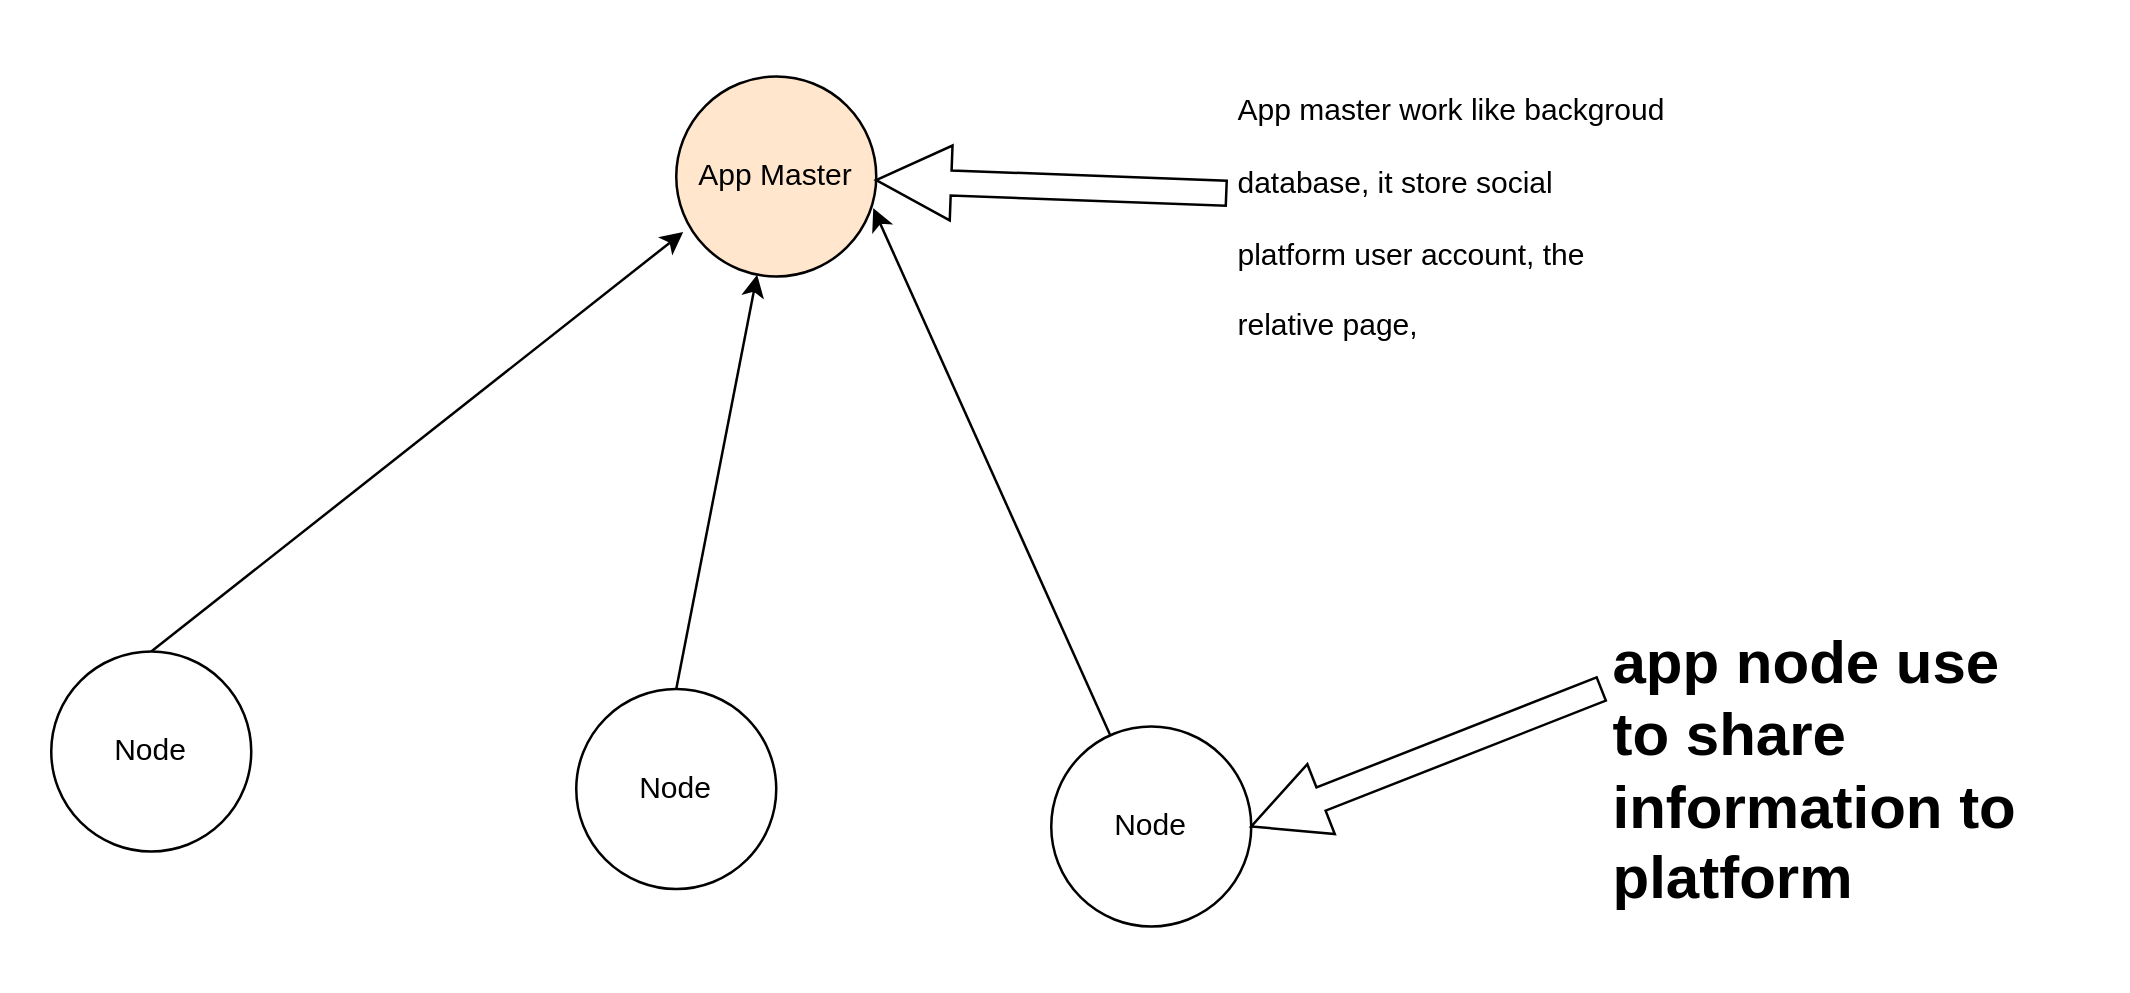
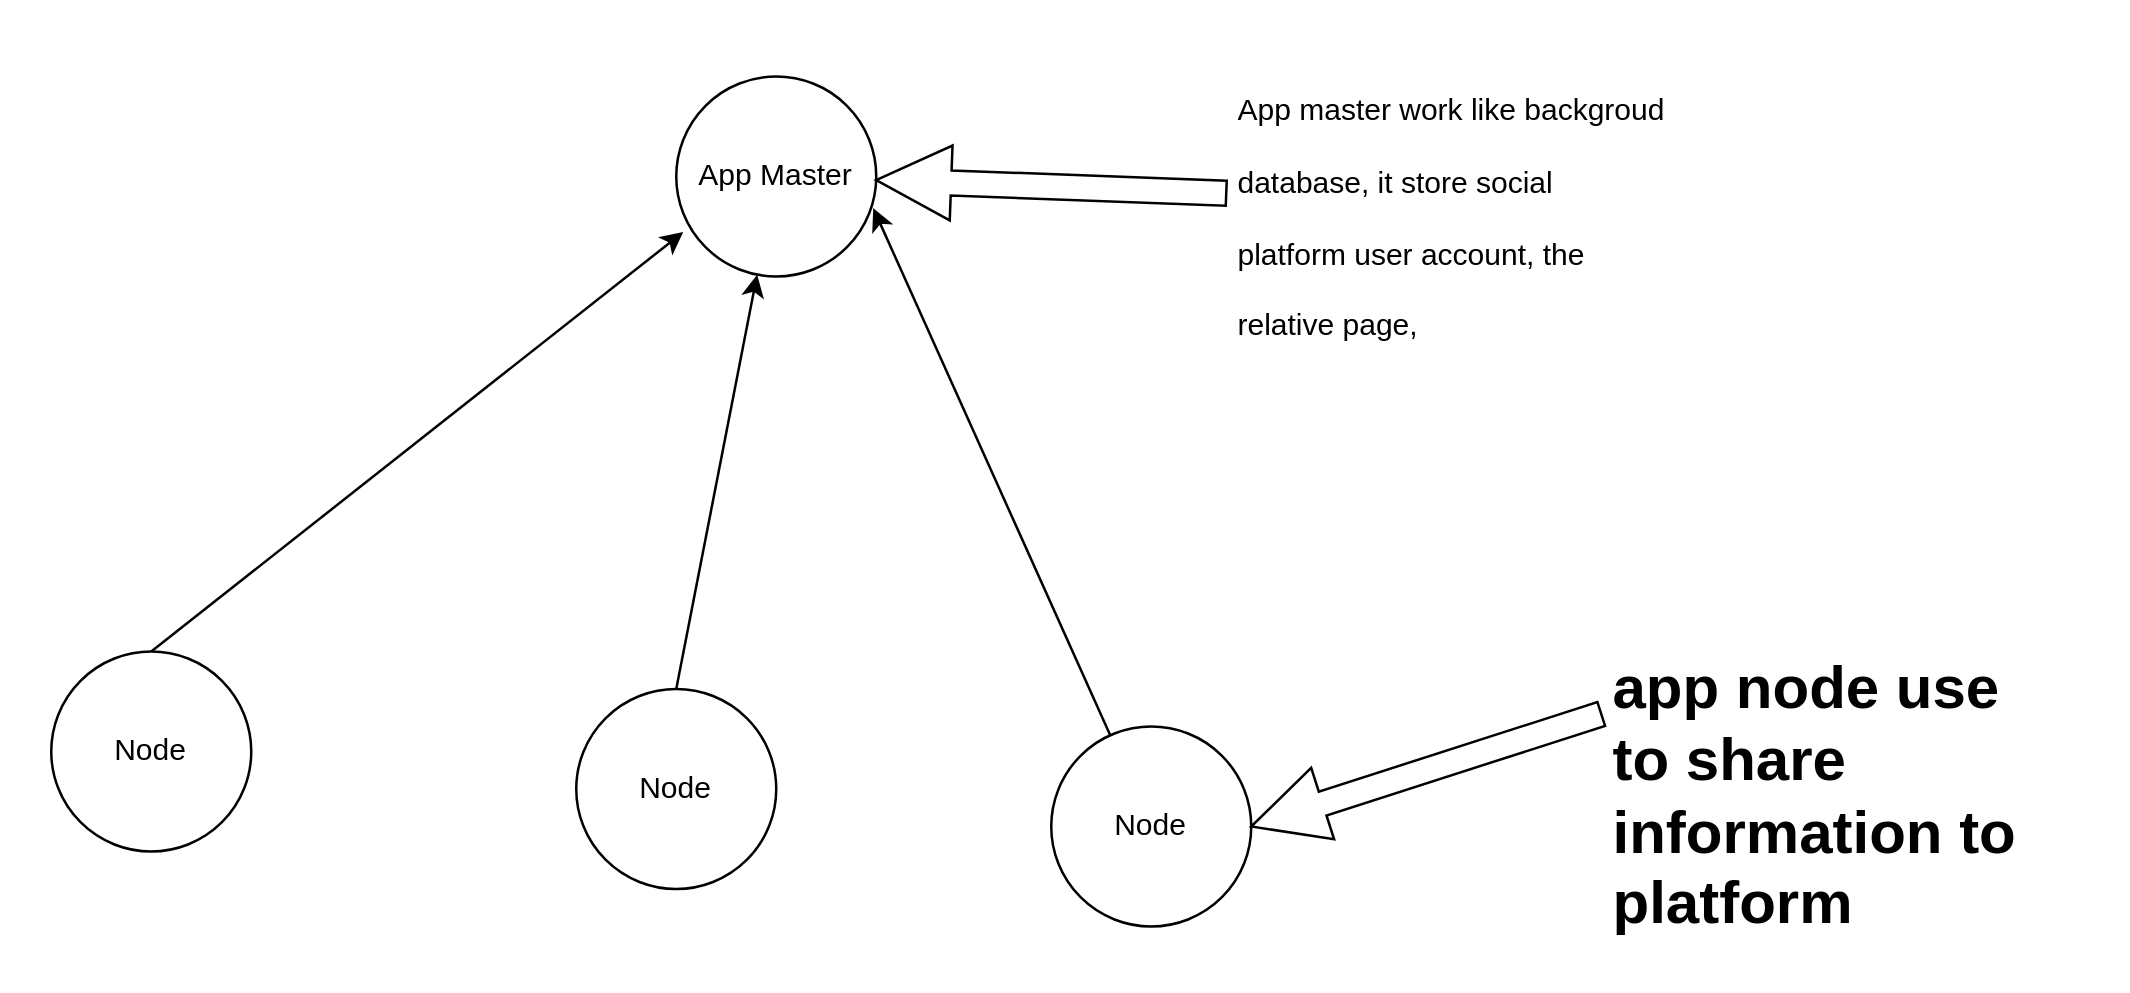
(776, 176) -> (776, 176)
(1839, 764) -> (1839, 789)
